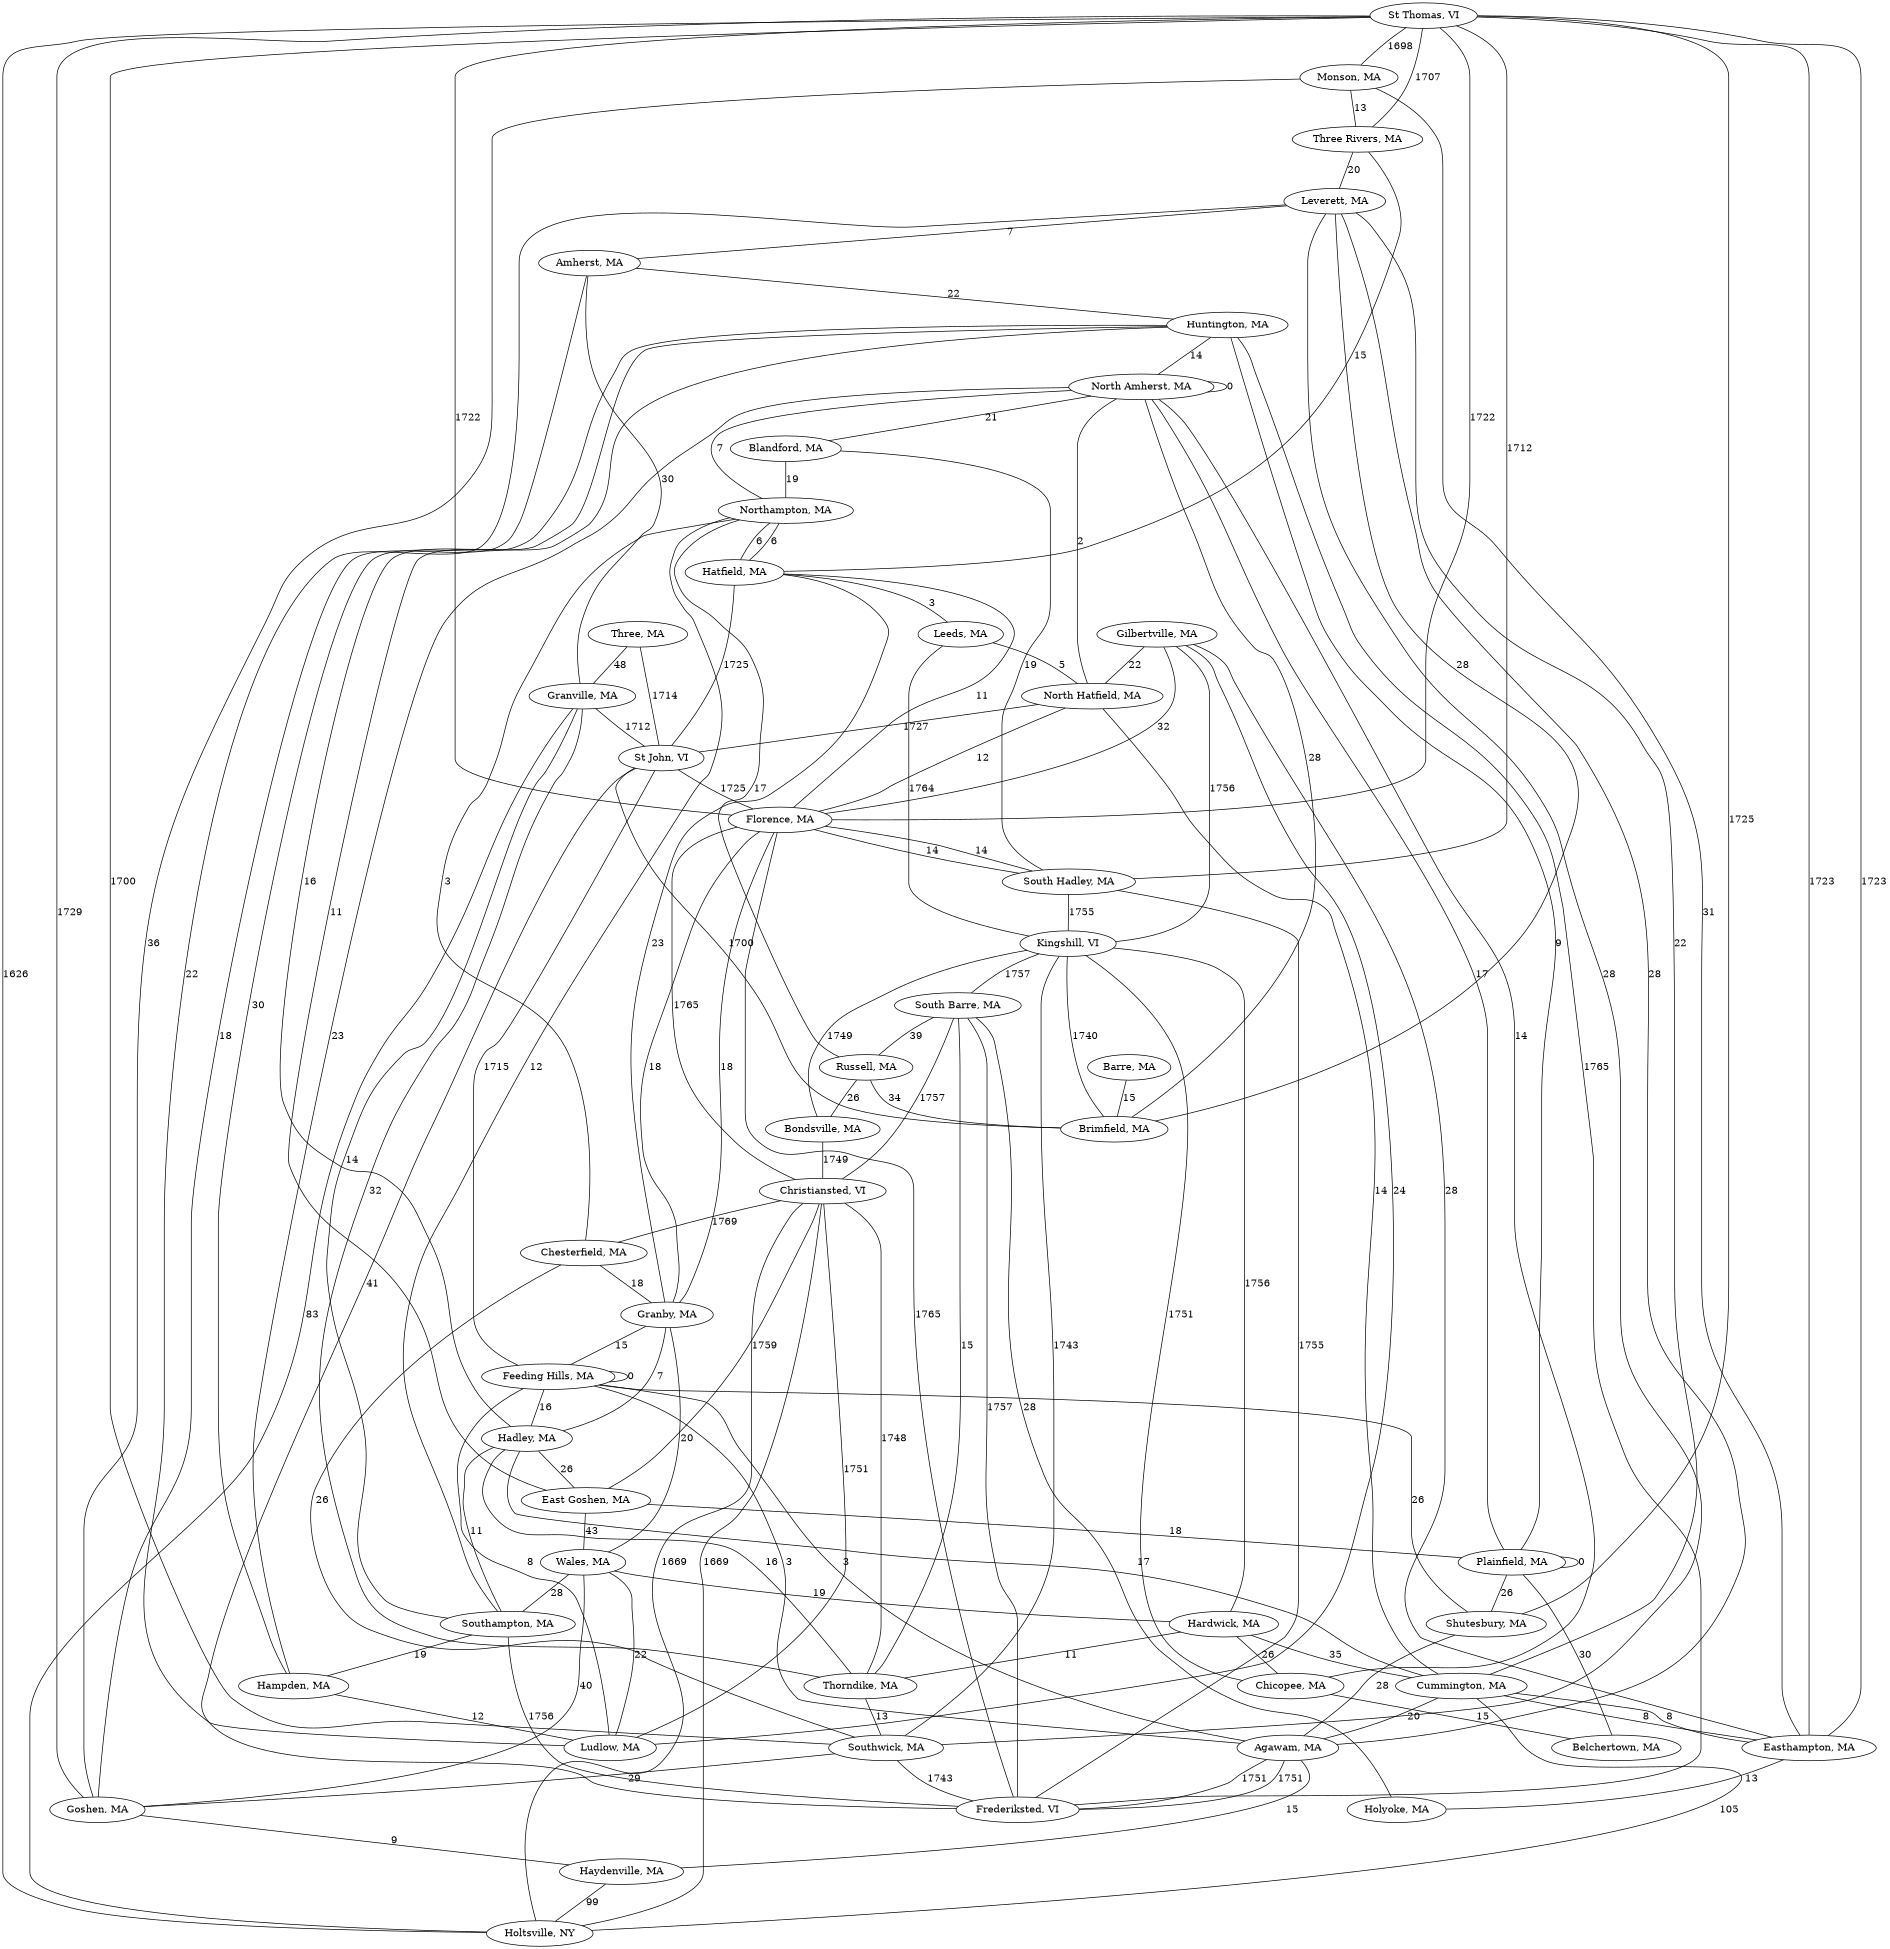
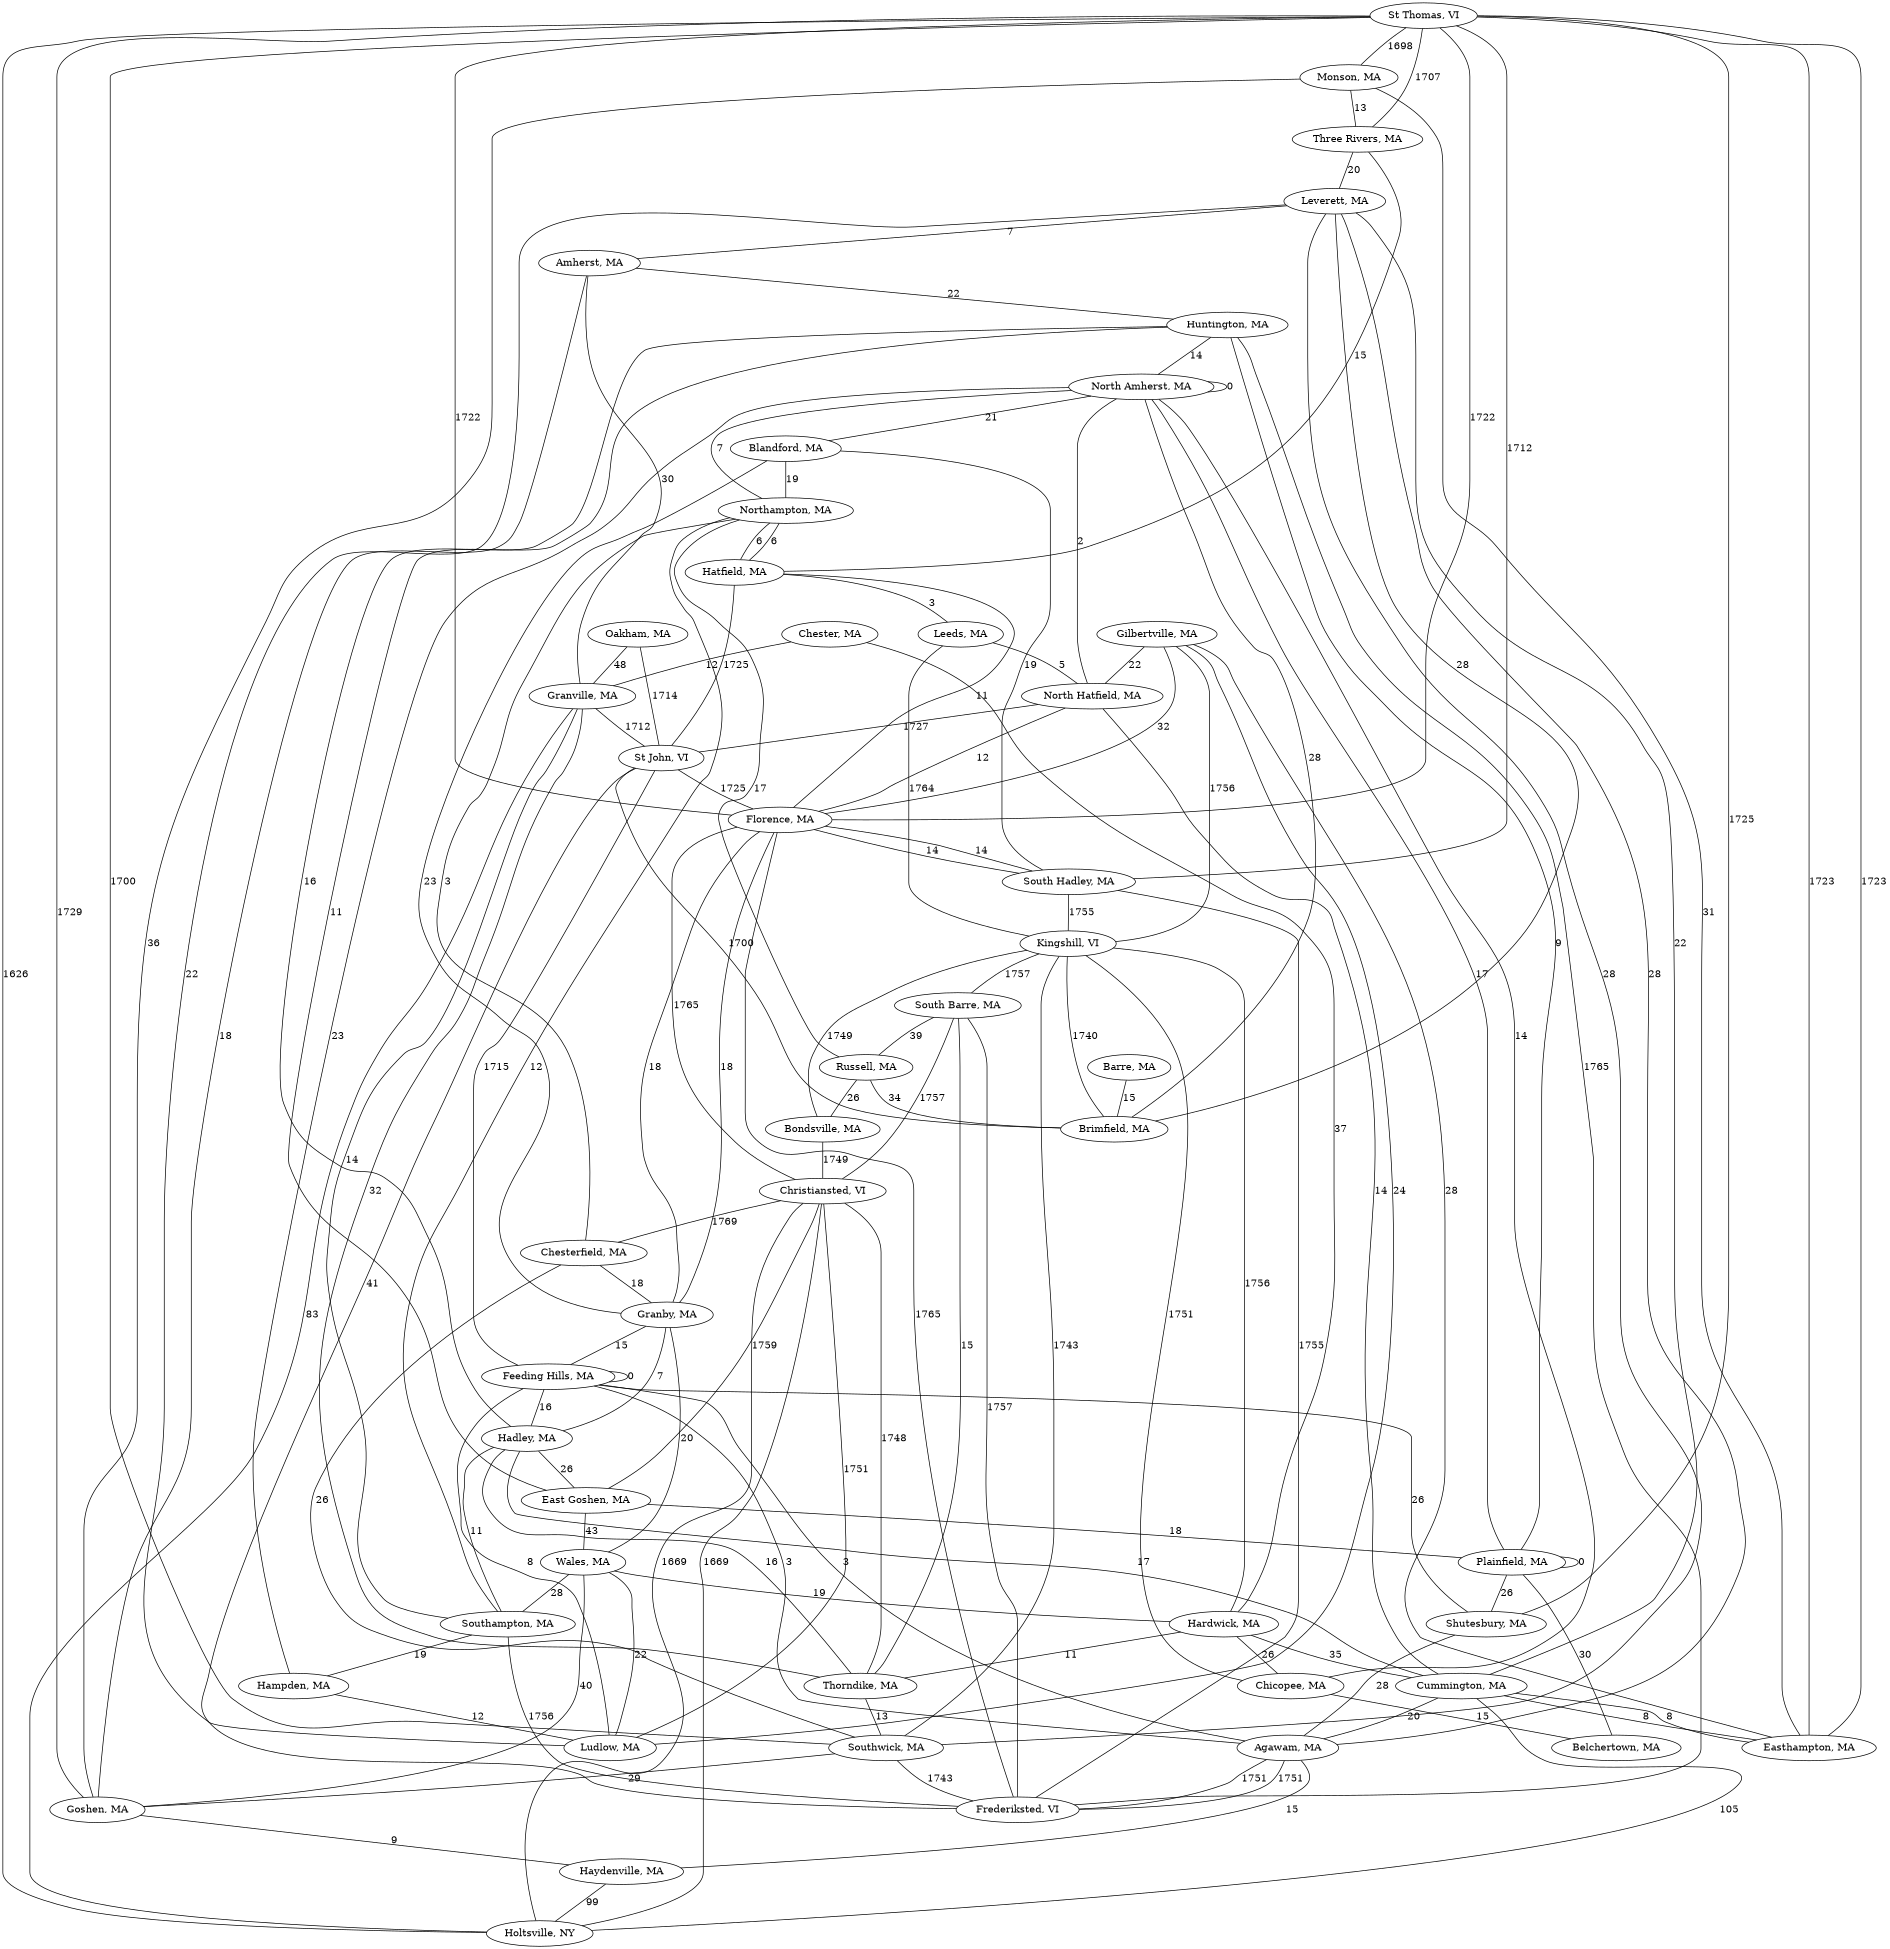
(638, 634) -> (638, 634)
none -> (830, 634)
(326, 664) -> none
(674, 856) -> (422, 880)
(1397, 1810) -> none
